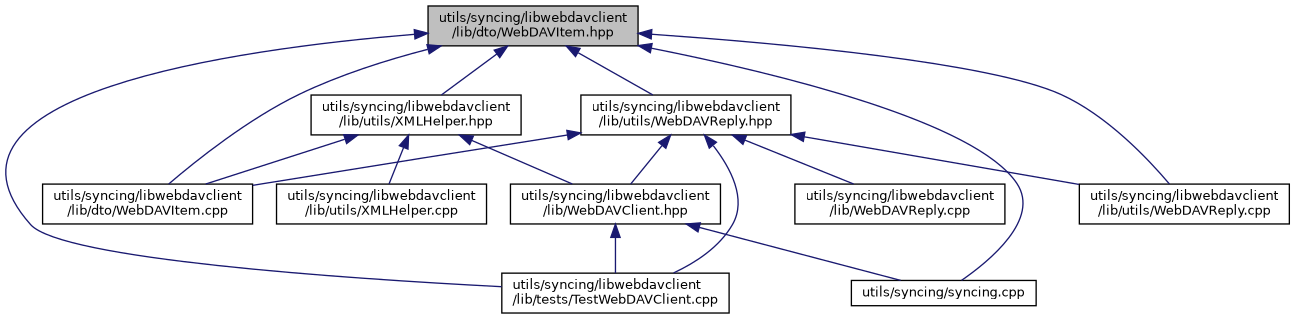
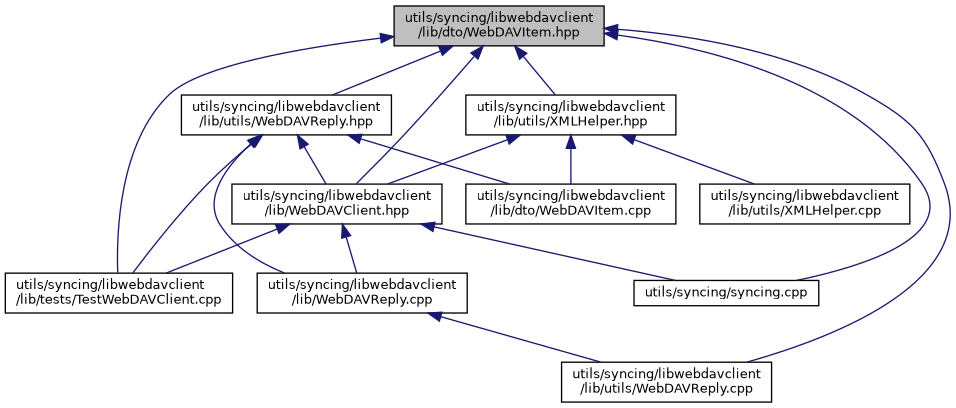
(289, 99) -> (417, 121)
(942, 161) -> (521, 339)
none -> (351, 255)
